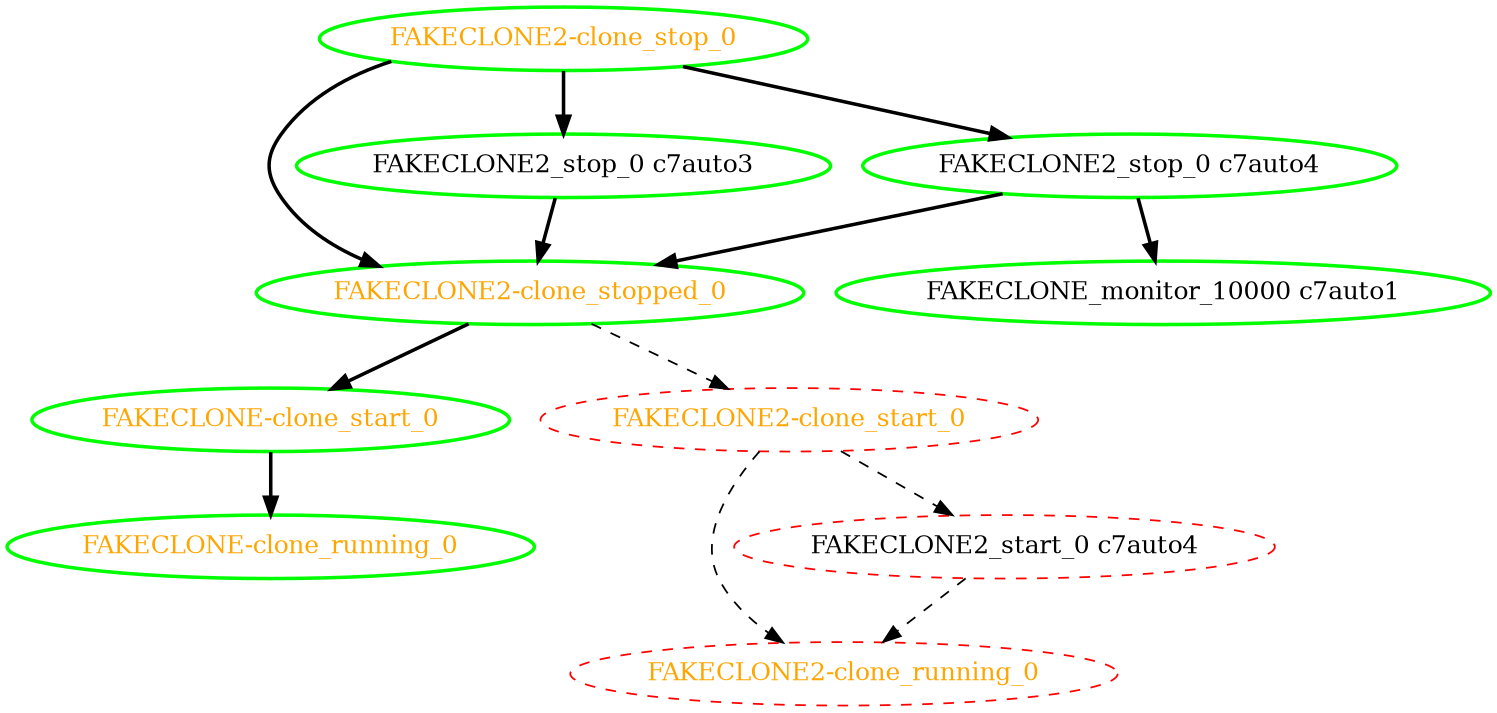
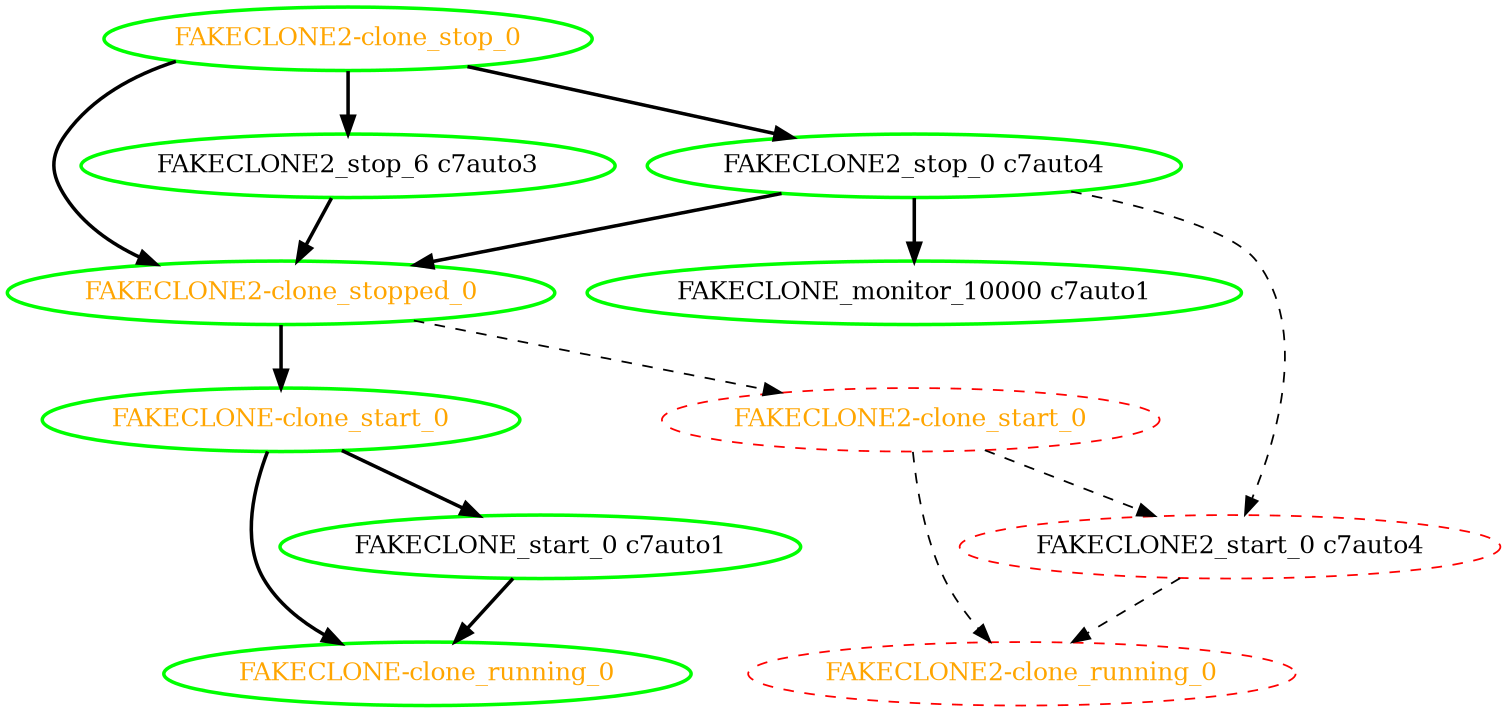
(564, 166) -> (348, 166)
none -> (1268, 281)
none -> (540, 547)
